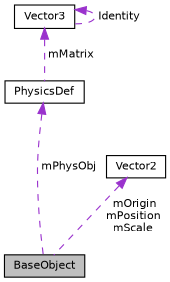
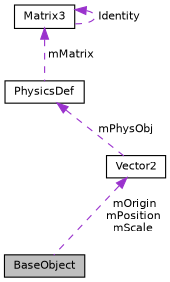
(45, 17) -> (45, 17)
(38, 185) -> (95, 133)
